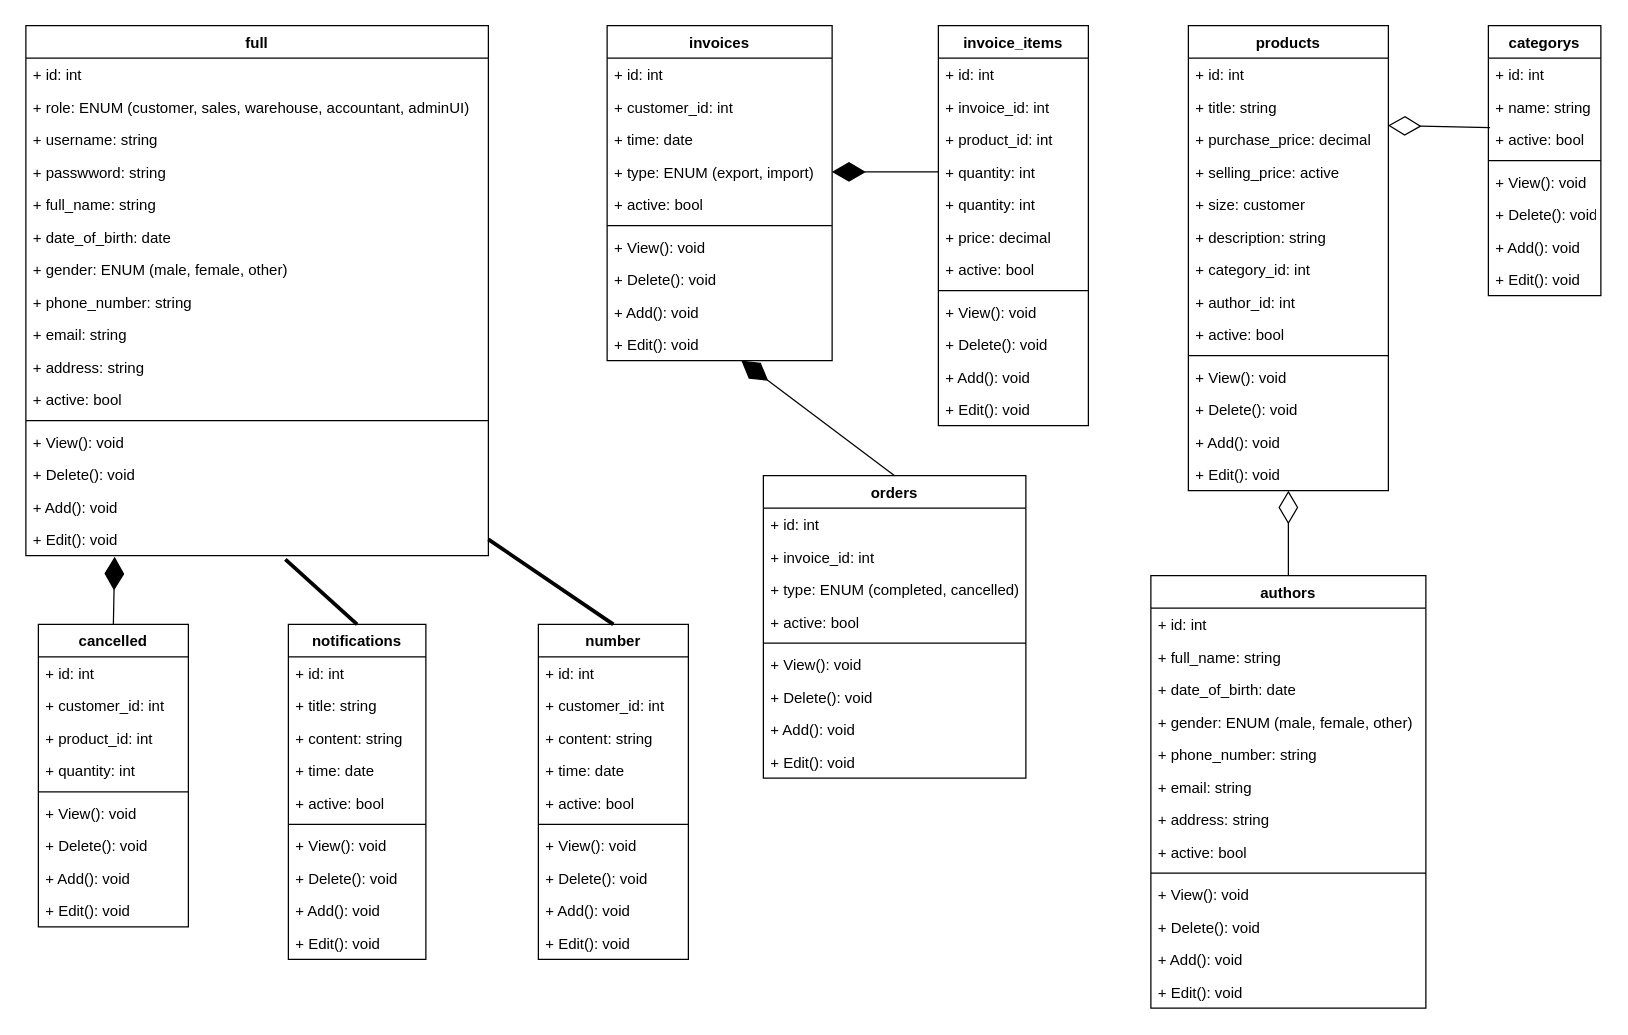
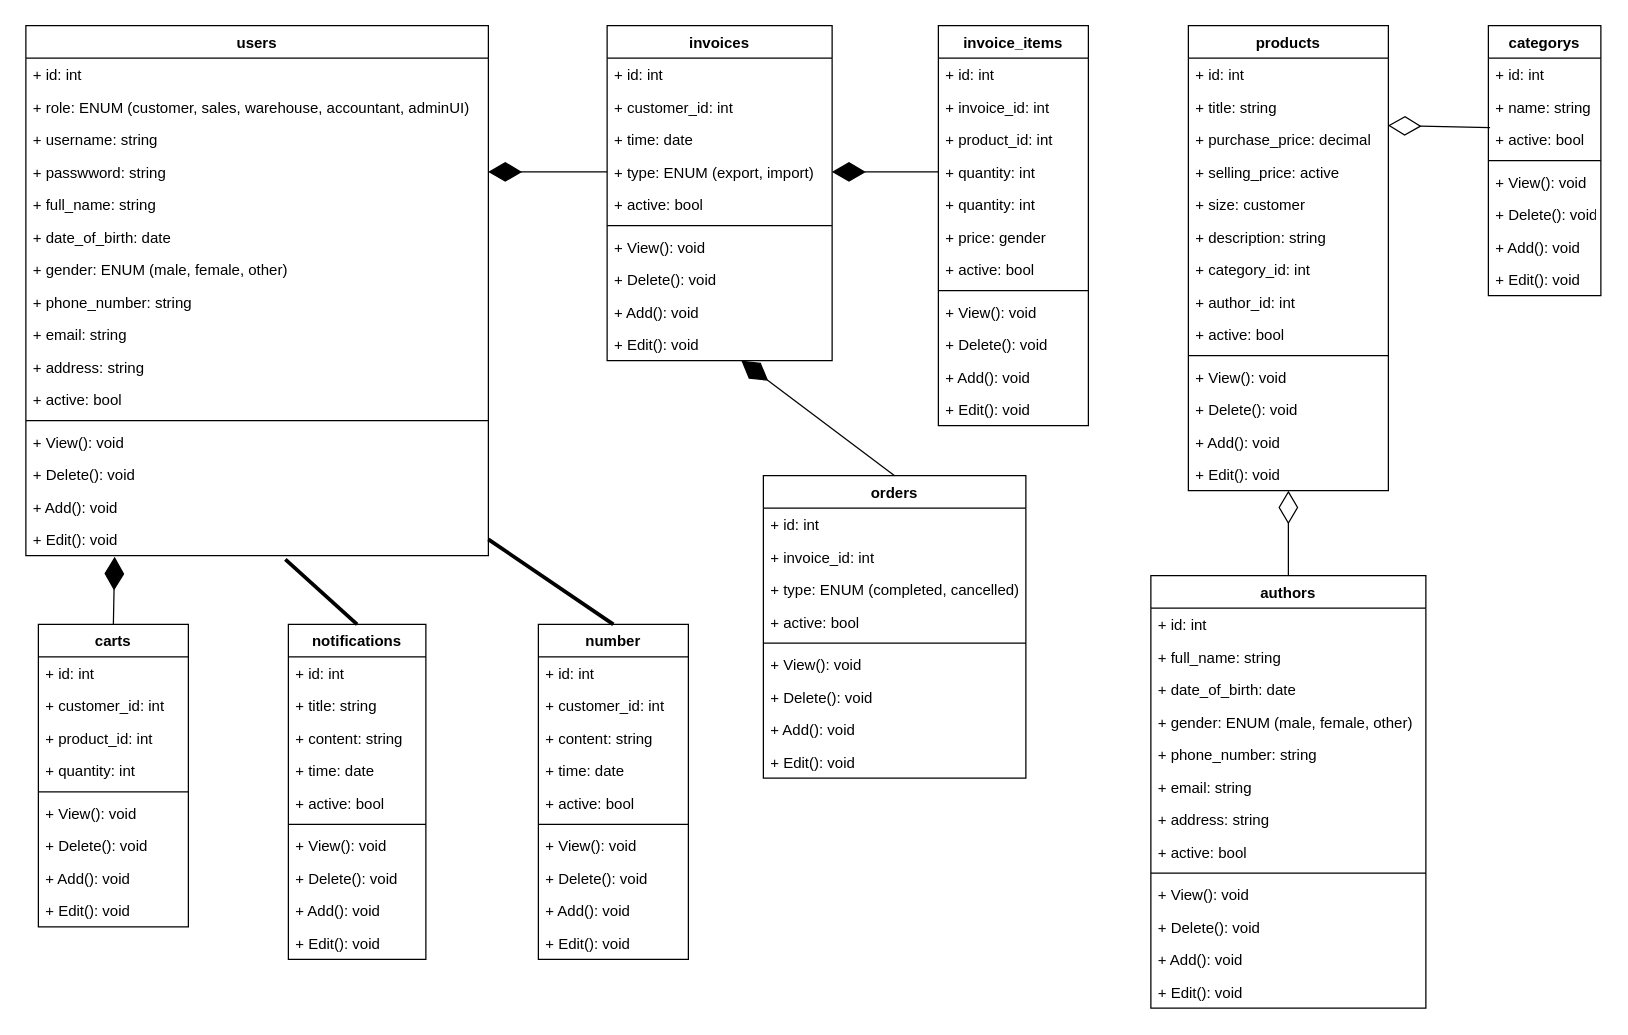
(256, 43) -> (256, 43)
none -> (563, 172)
(1001, 238) -> (1000, 238)
(113, 641) -> (113, 641)
